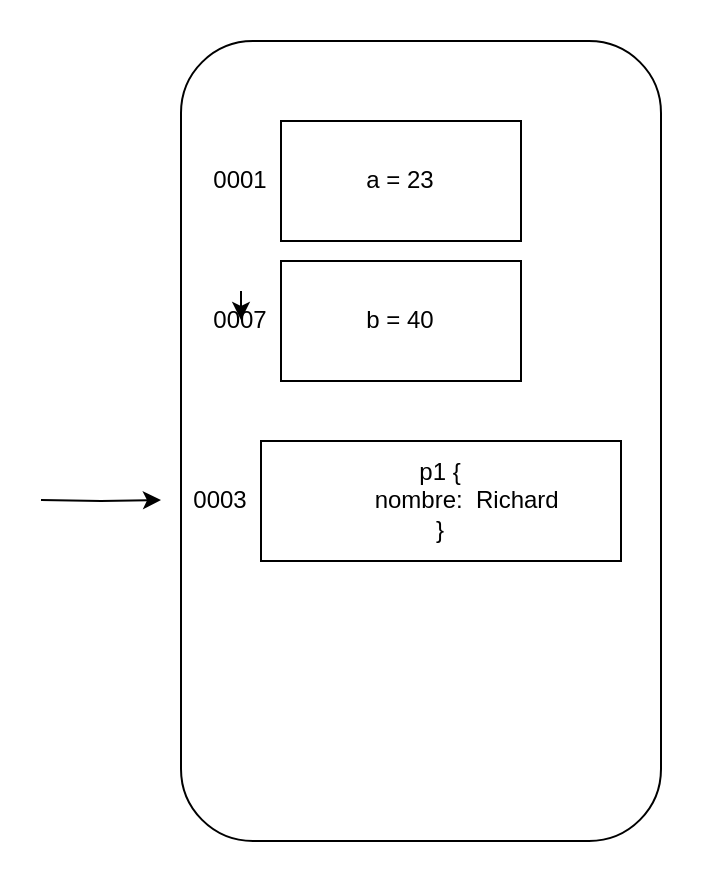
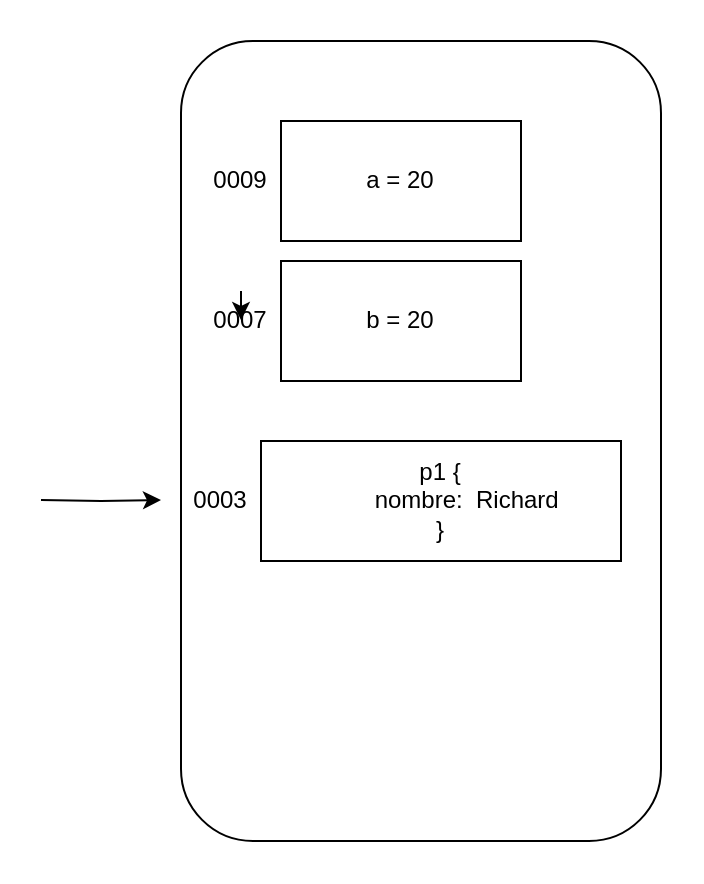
(241, 181) -> (241, 181)
(401, 181) -> (401, 181)
(401, 321) -> (401, 321)
